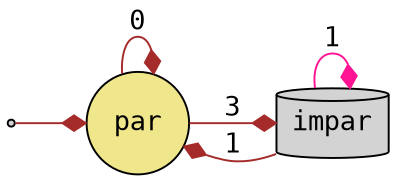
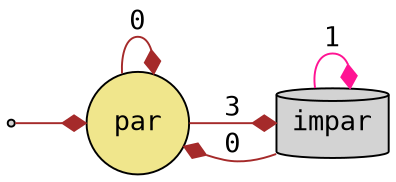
(233, 145) -> (233, 145)
